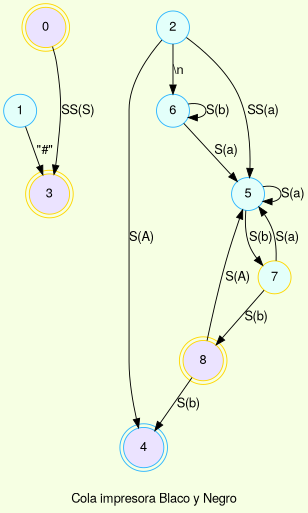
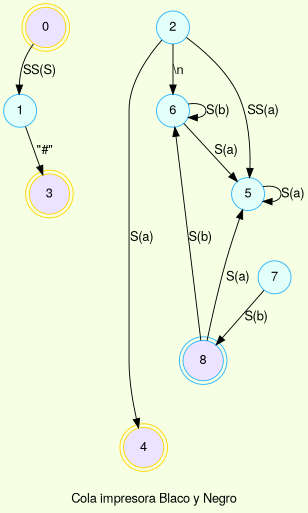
(61, 106) -> (23, 63)
(247, 236) -> none
(274, 237) -> none
(142, 238) -> (142, 238)
(238, 277) -> (238, 277)
(275, 277) -> (275, 277)
(203, 361) -> (203, 361)
(176, 400) -> (188, 239)
(144, 448) -> (144, 448)
